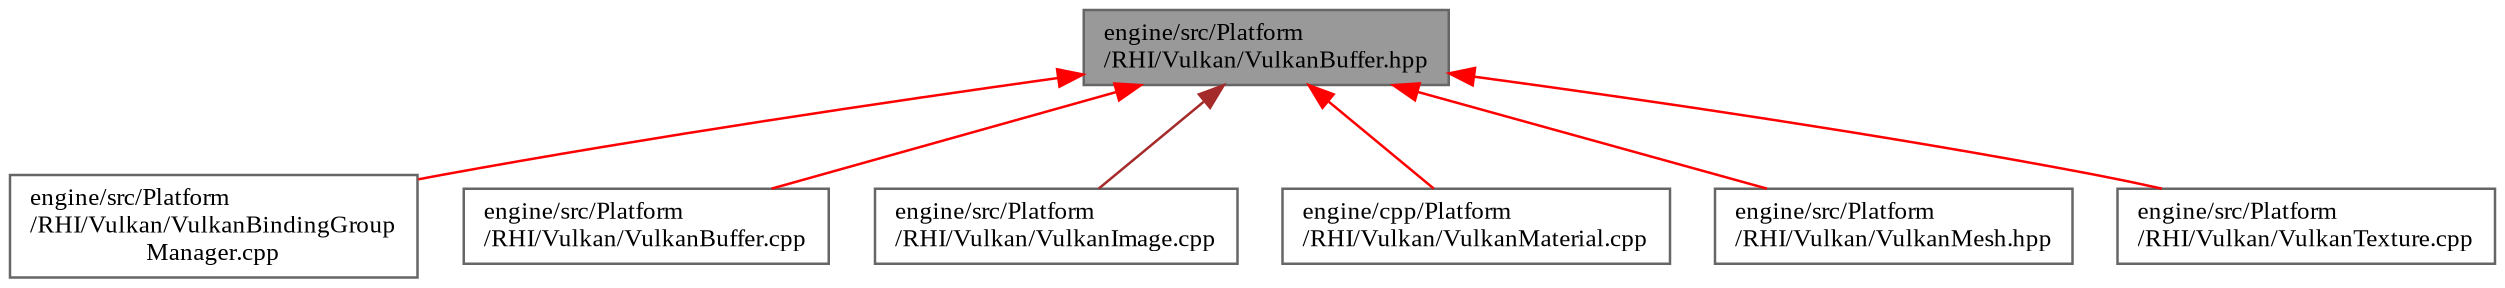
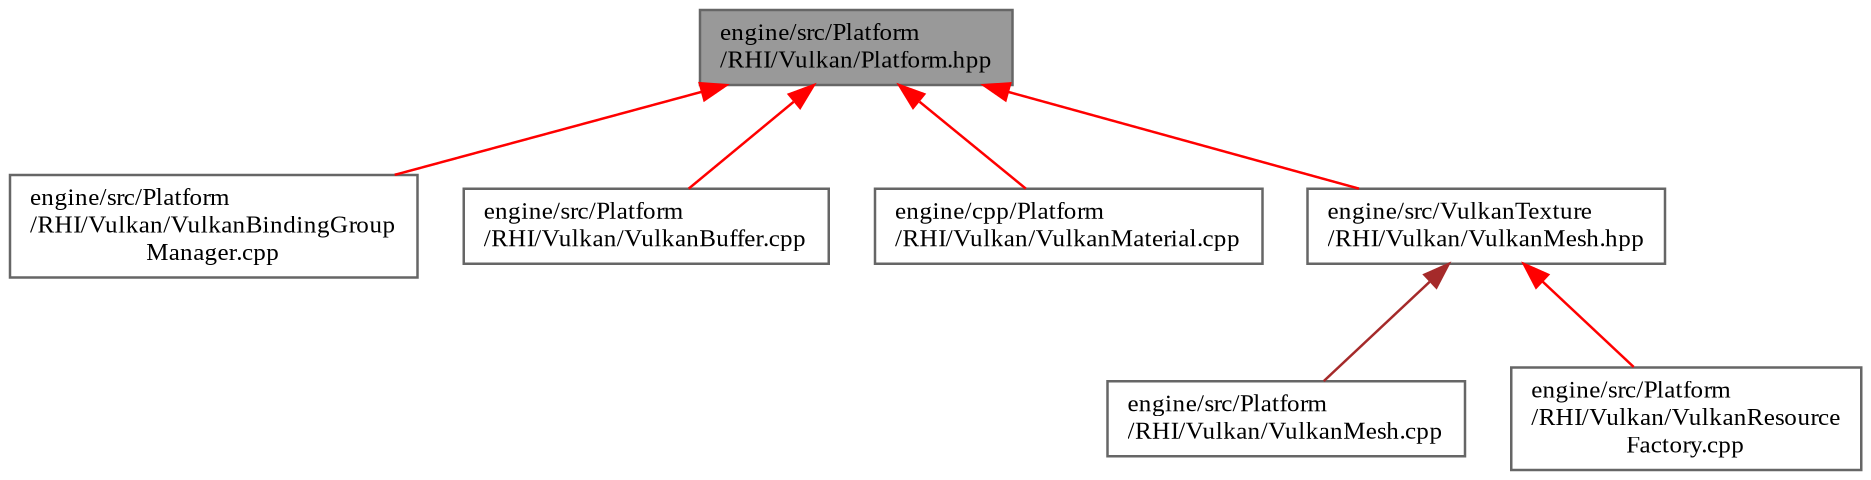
(1266, 48) -> (856, 48)
(1056, 226) -> none
(1894, 226) -> (1486, 226)
(2306, 226) -> none
none -> (1286, 419)
none -> (1686, 419)
